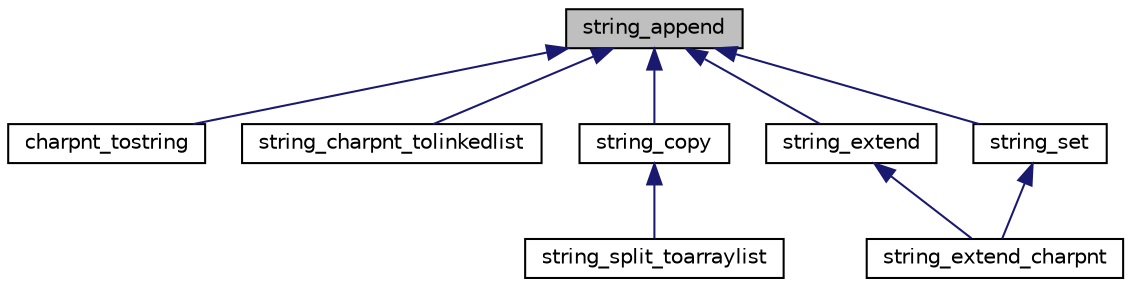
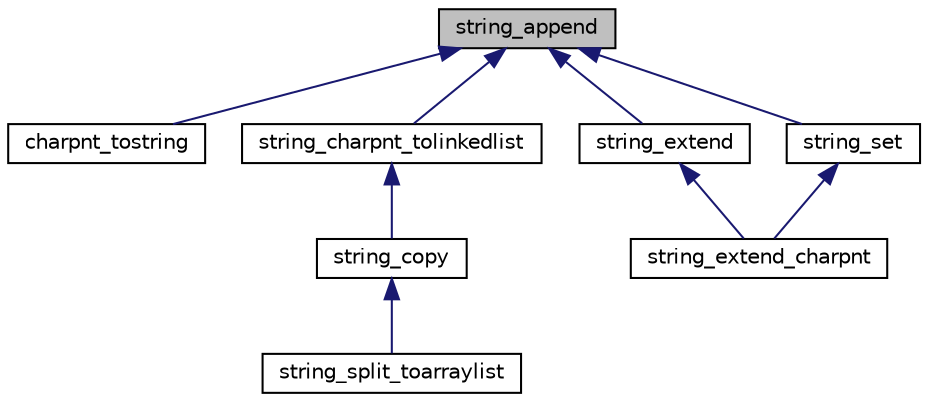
(654, 97) -> (392, 212)
